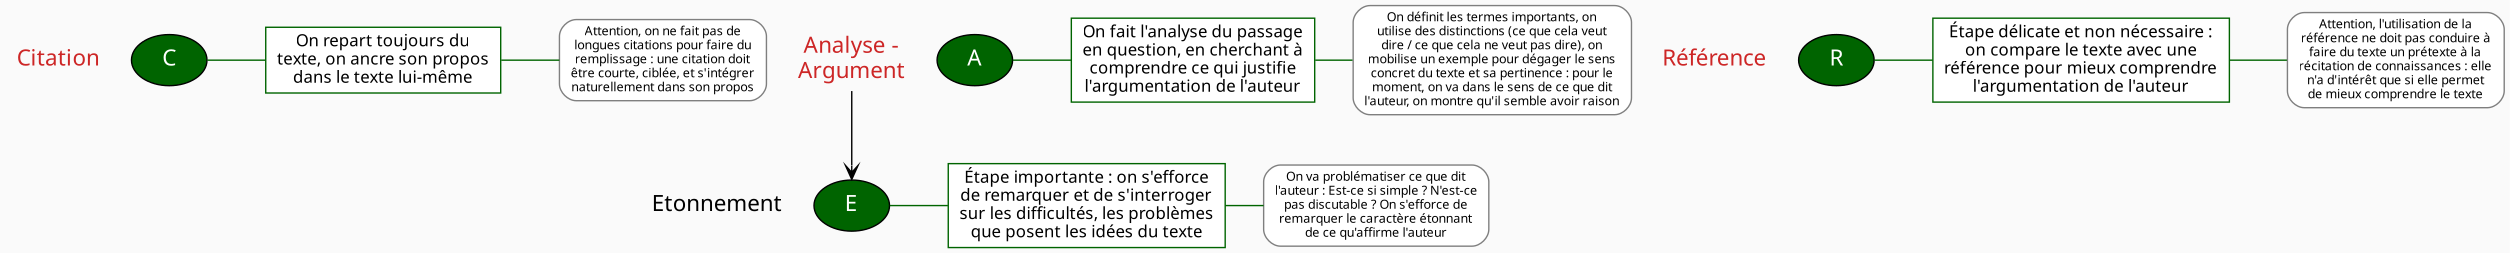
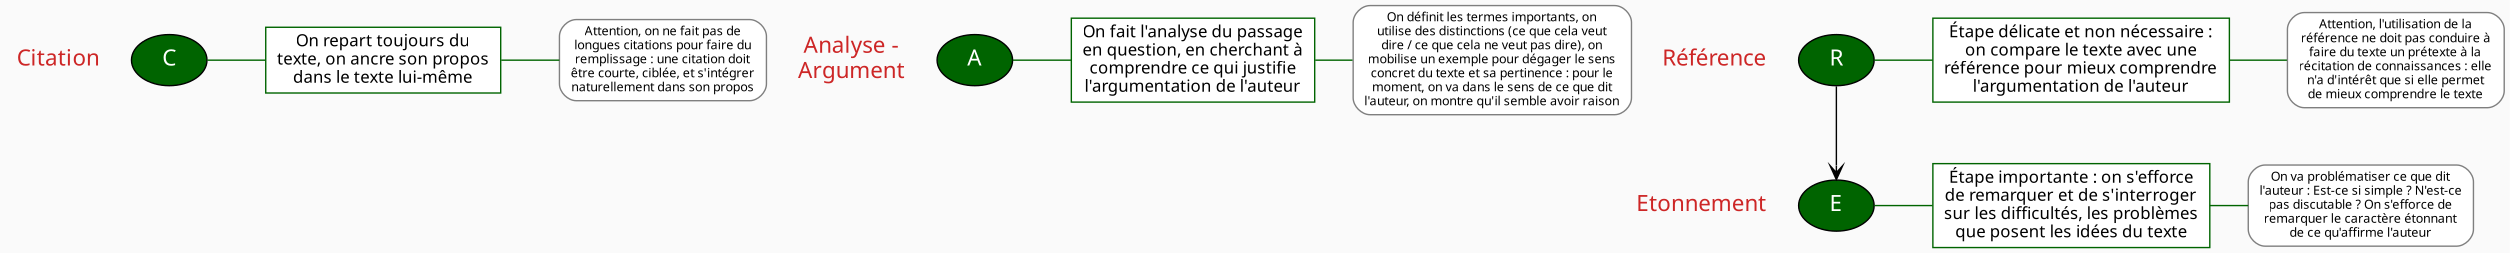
(852, 128) -> (1836, 126)
(717, 206) -> (1702, 206)
